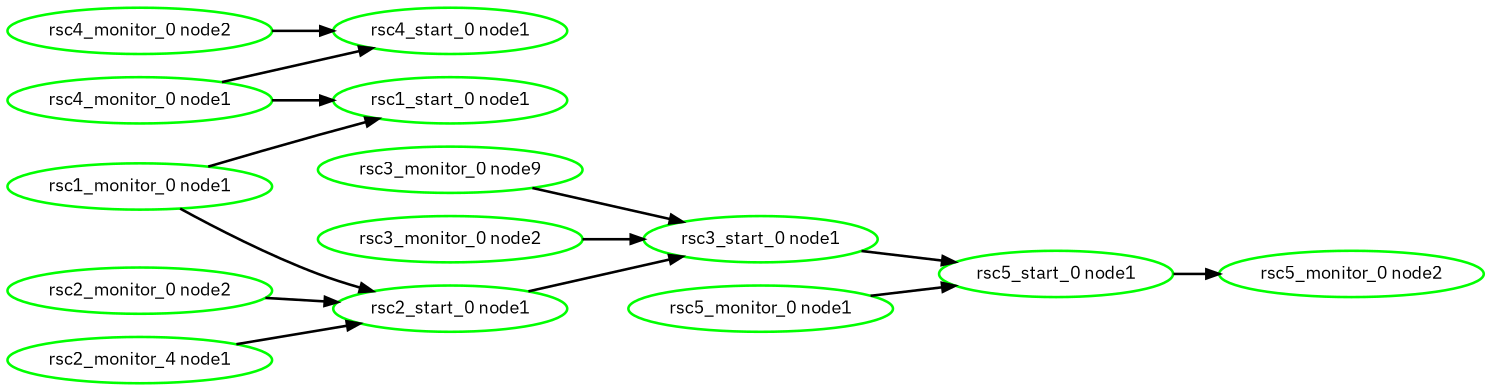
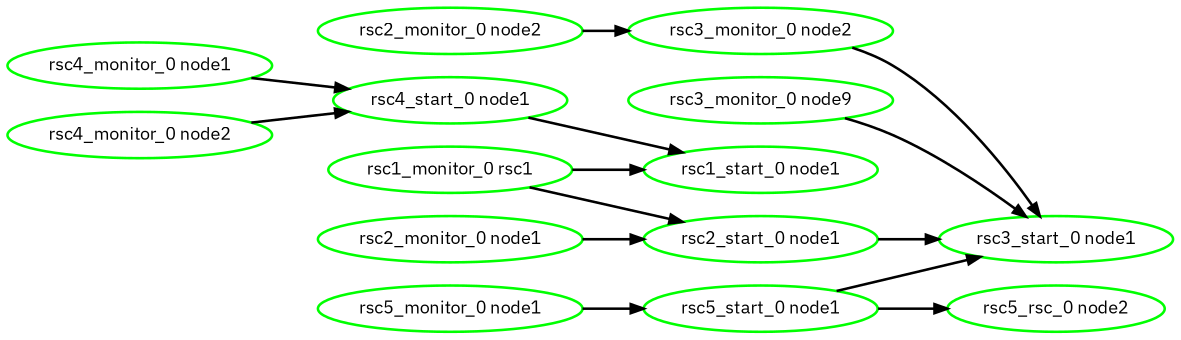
(296, 100) -> (599, 134)
(140, 186) -> (450, 170)
(902, 256) -> (902, 275)
(1351, 274) -> (1056, 309)
(295, 300) -> (599, 31)
(140, 360) -> (450, 239)
